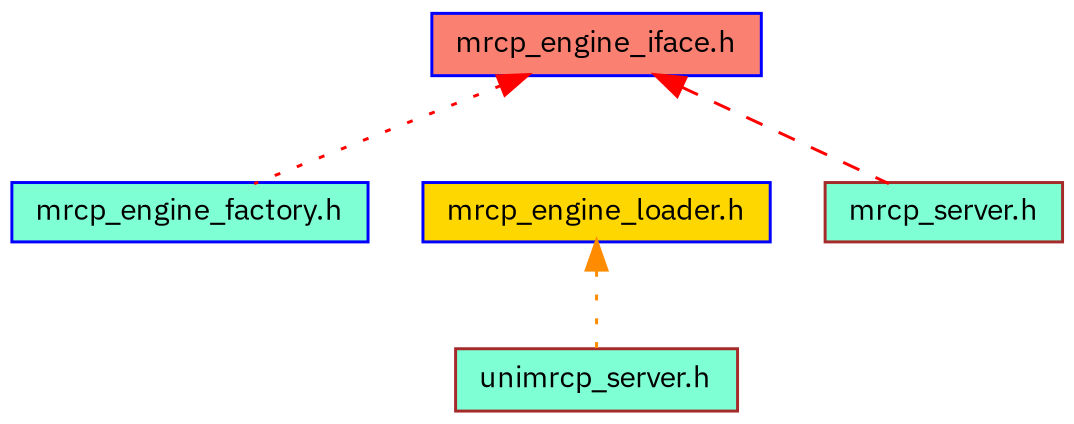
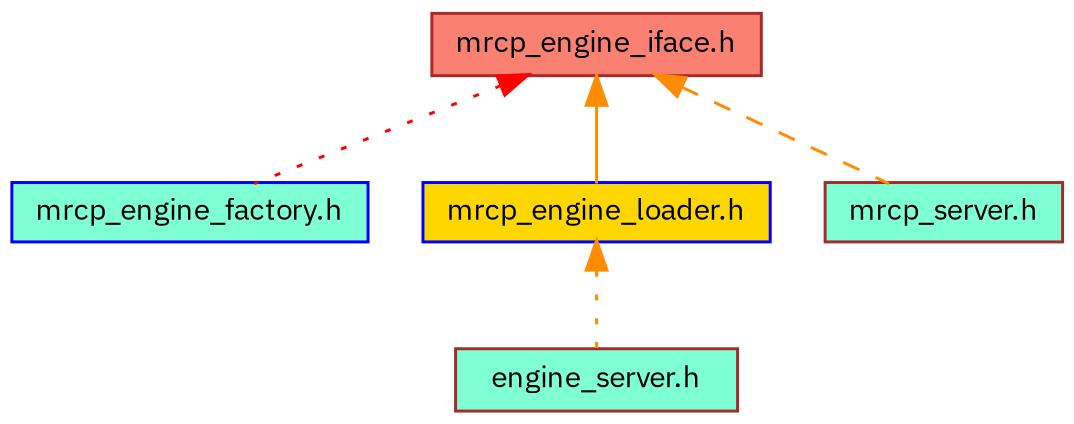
(597, 45) -> (597, 45)
(785, 135) -> (785, 135)
none -> (597, 145)
(597, 380) -> (597, 380)
